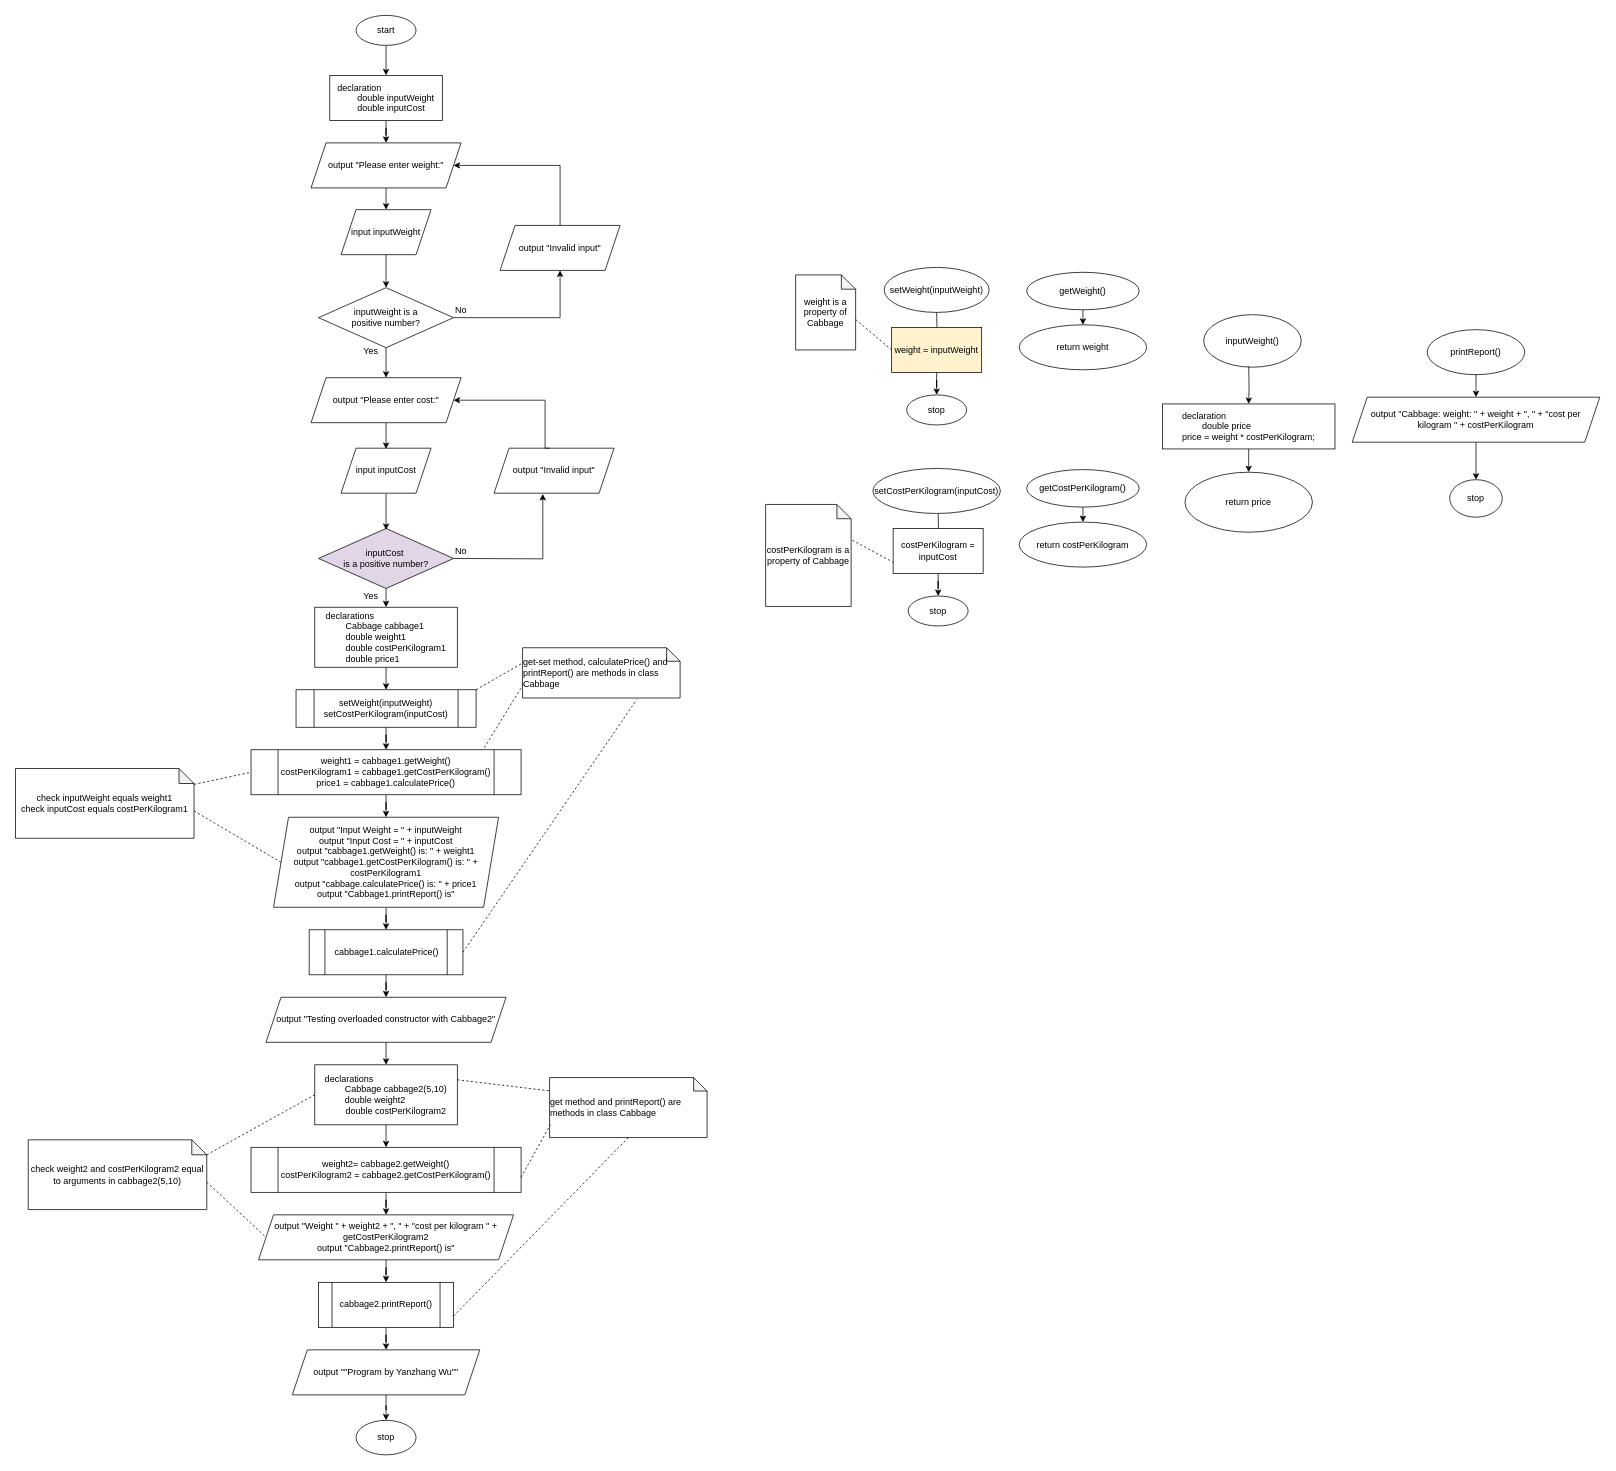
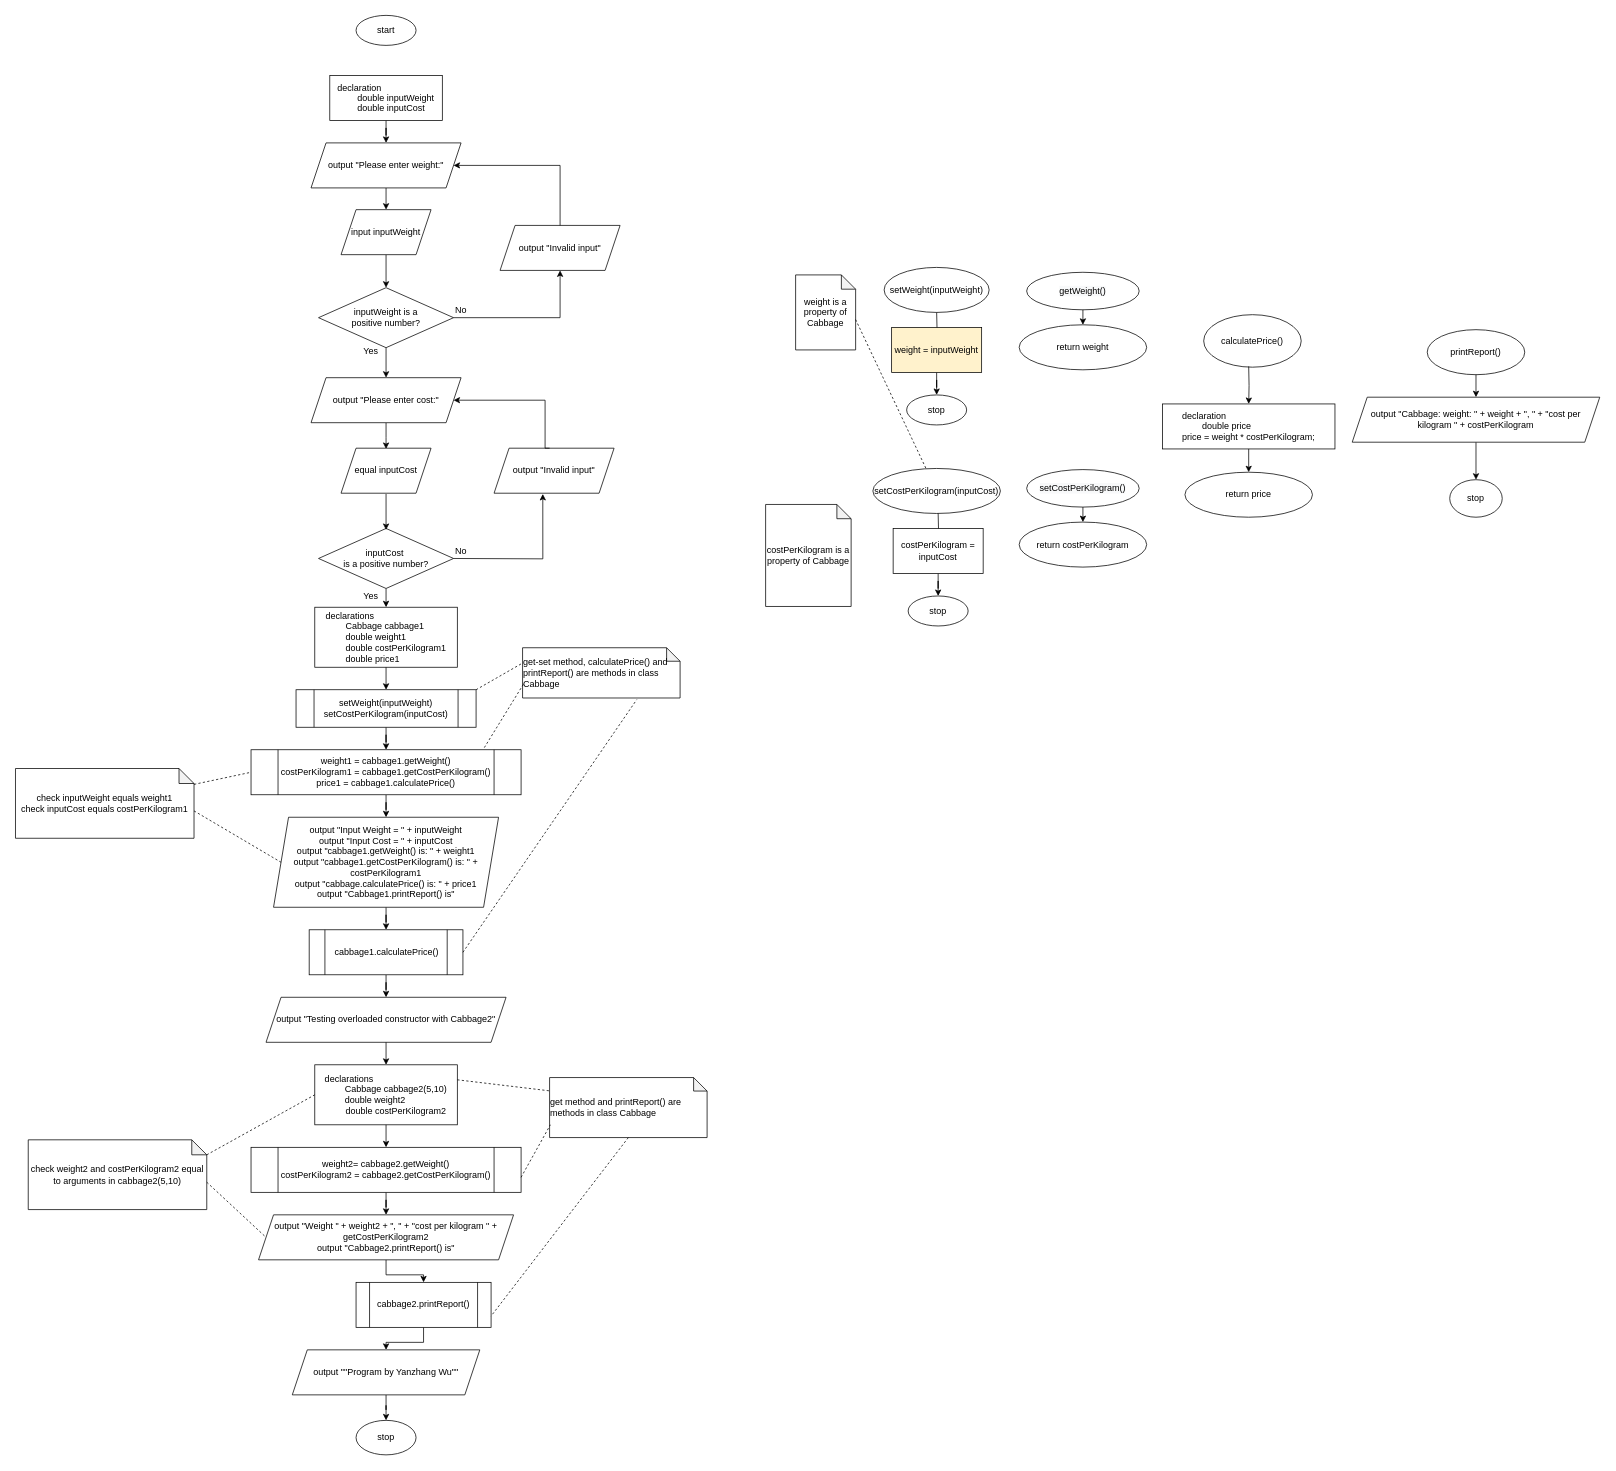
(386, 69) -> none
(873, 334) -> (891, 395)
(1252, 341) -> (1252, 341)
(386, 471) -> (386, 471)
(1083, 489) -> (1083, 489)
(1248, 502) -> (1248, 495)
(872, 551) -> none
(386, 558) -> (386, 558)
(386, 1305) -> (423, 1305)
